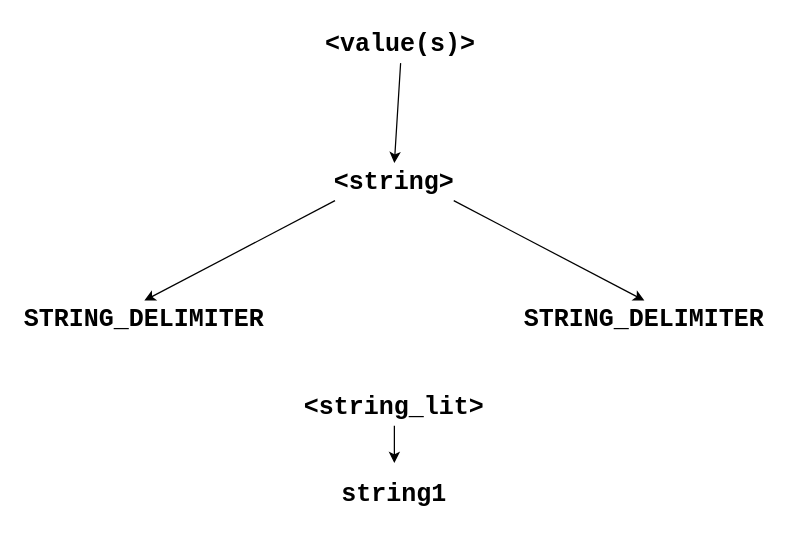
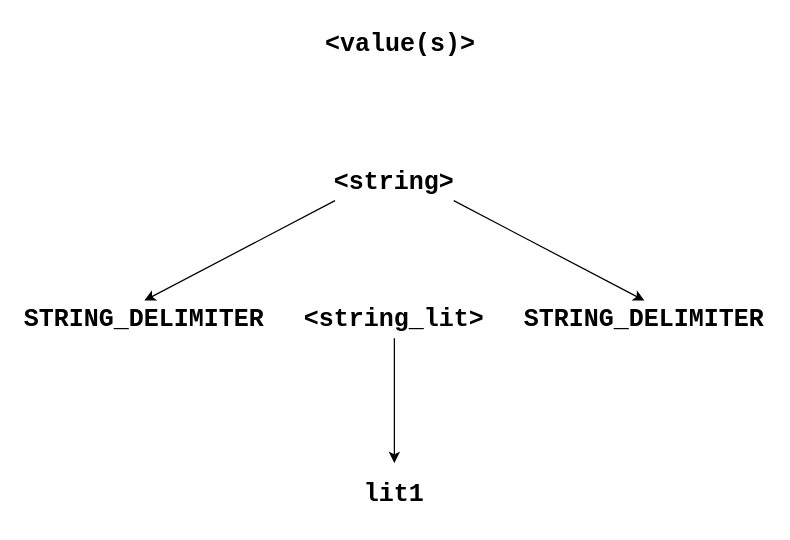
(398, 109) -> none
(394, 407) -> (394, 319)
(394, 494) -> (394, 494)
